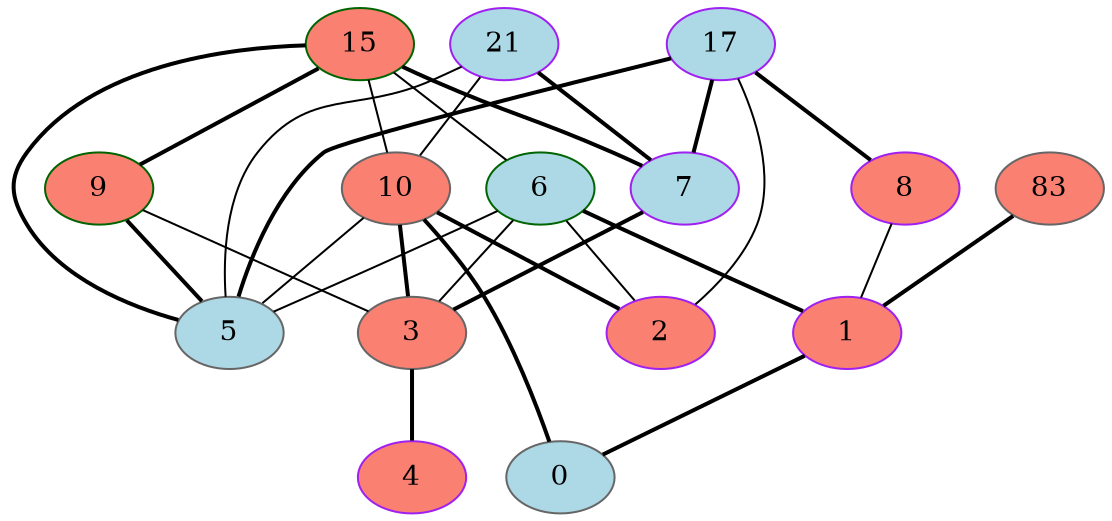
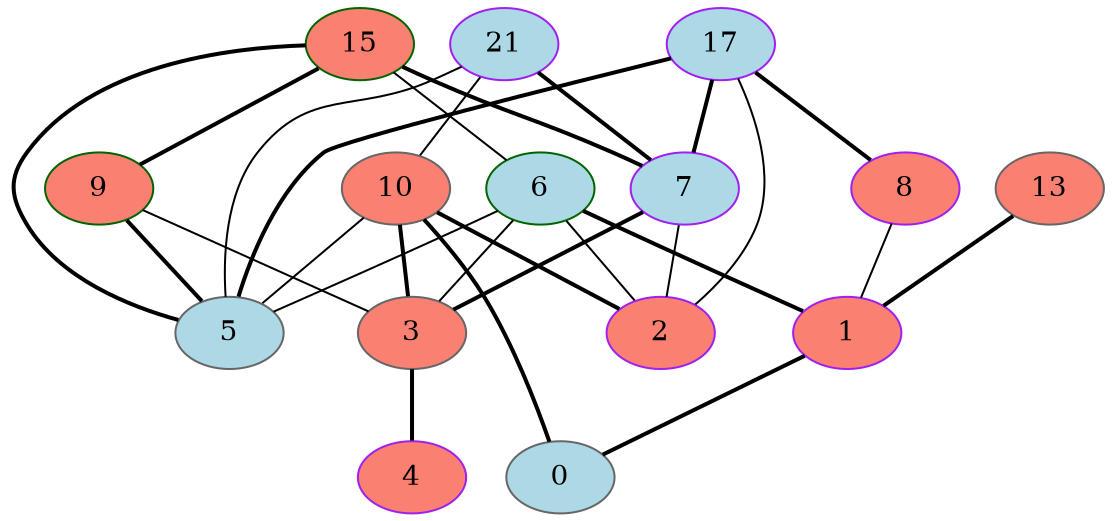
(378, 116) -> none
(1050, 189) -> (1050, 189)
none -> (672, 266)
